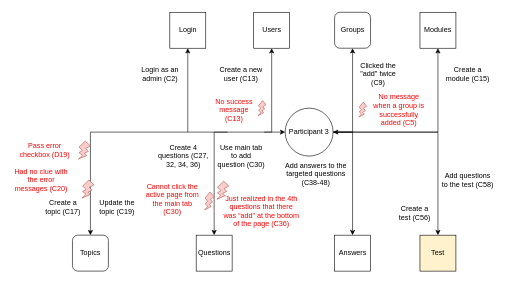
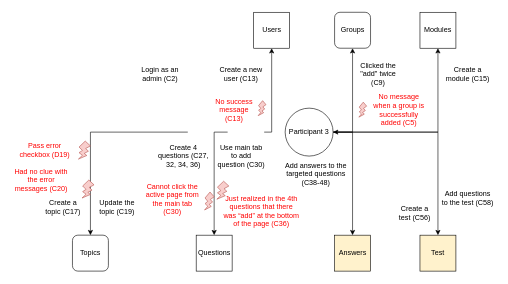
(188, 30) -> none
(279, 132) -> none
(468, 180) -> (468, 198)
(353, 254) -> (353, 254)
